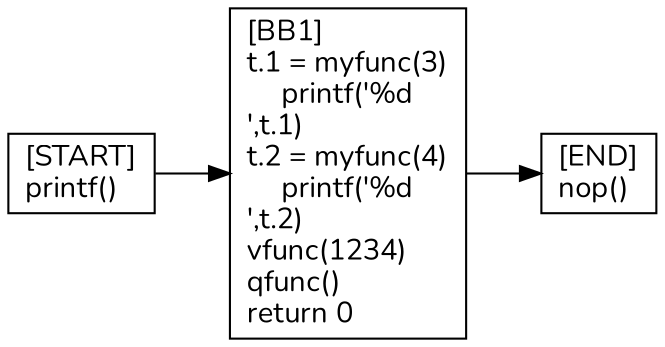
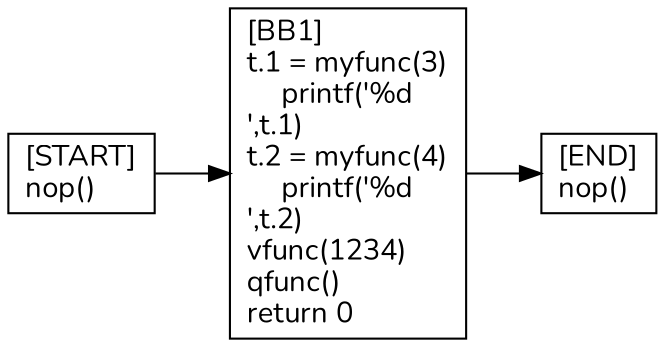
(82, 173) -> (82, 173)
